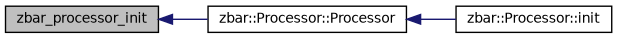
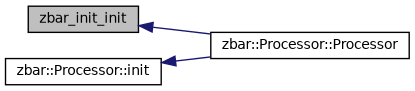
(82, 19) -> (83, 19)
(438, 19) -> (193, 59)
